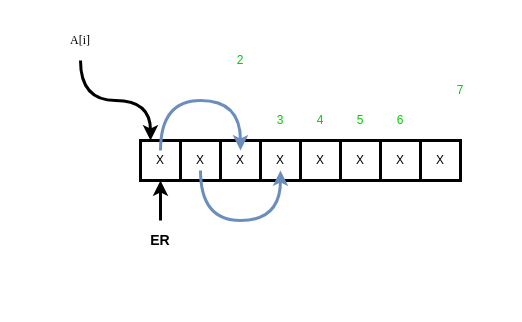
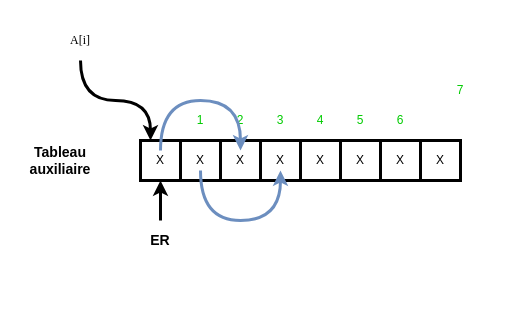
(241, 61) -> (241, 121)
none -> (201, 121)
none -> (61, 161)
